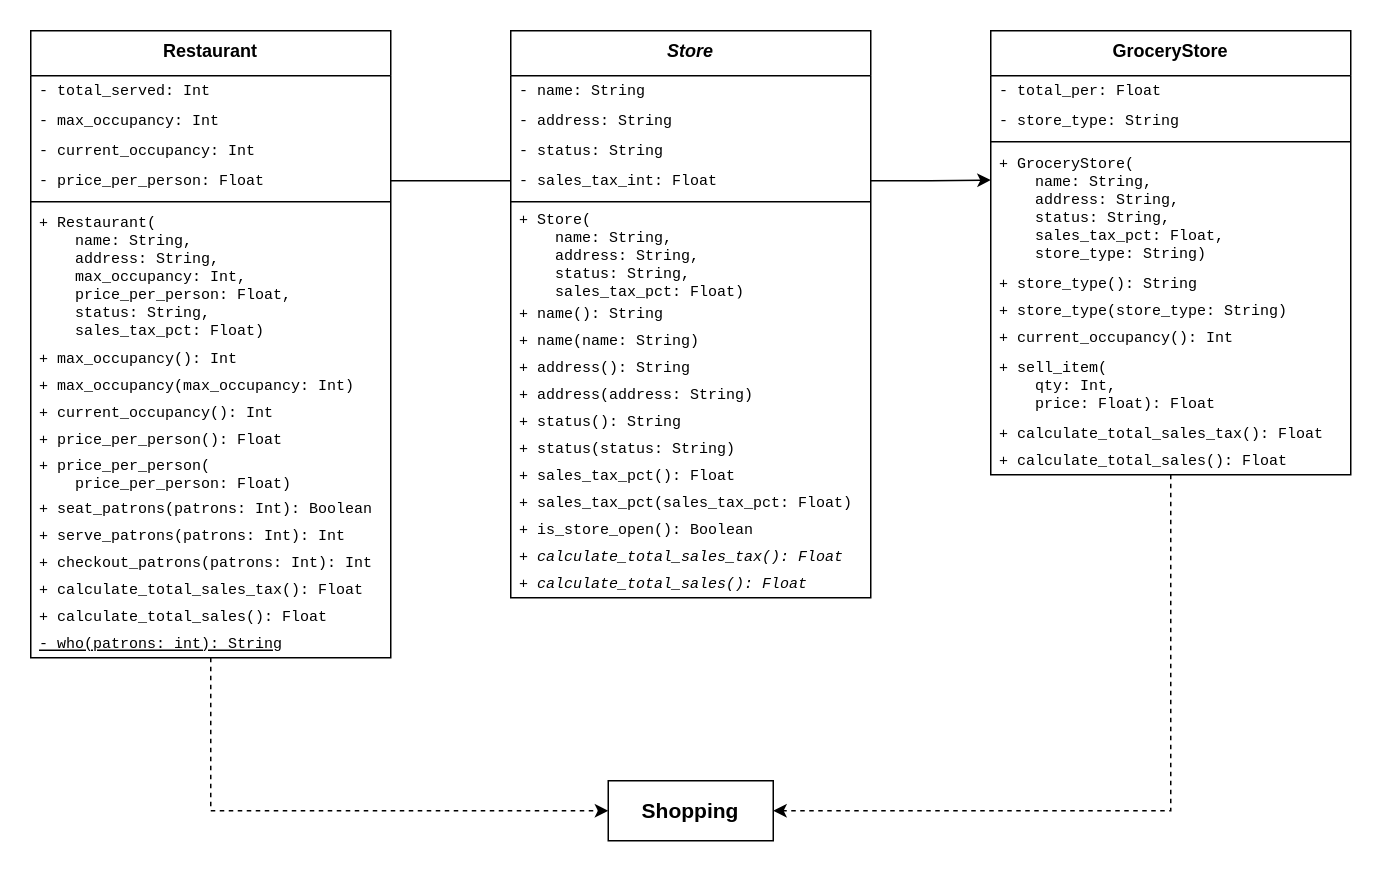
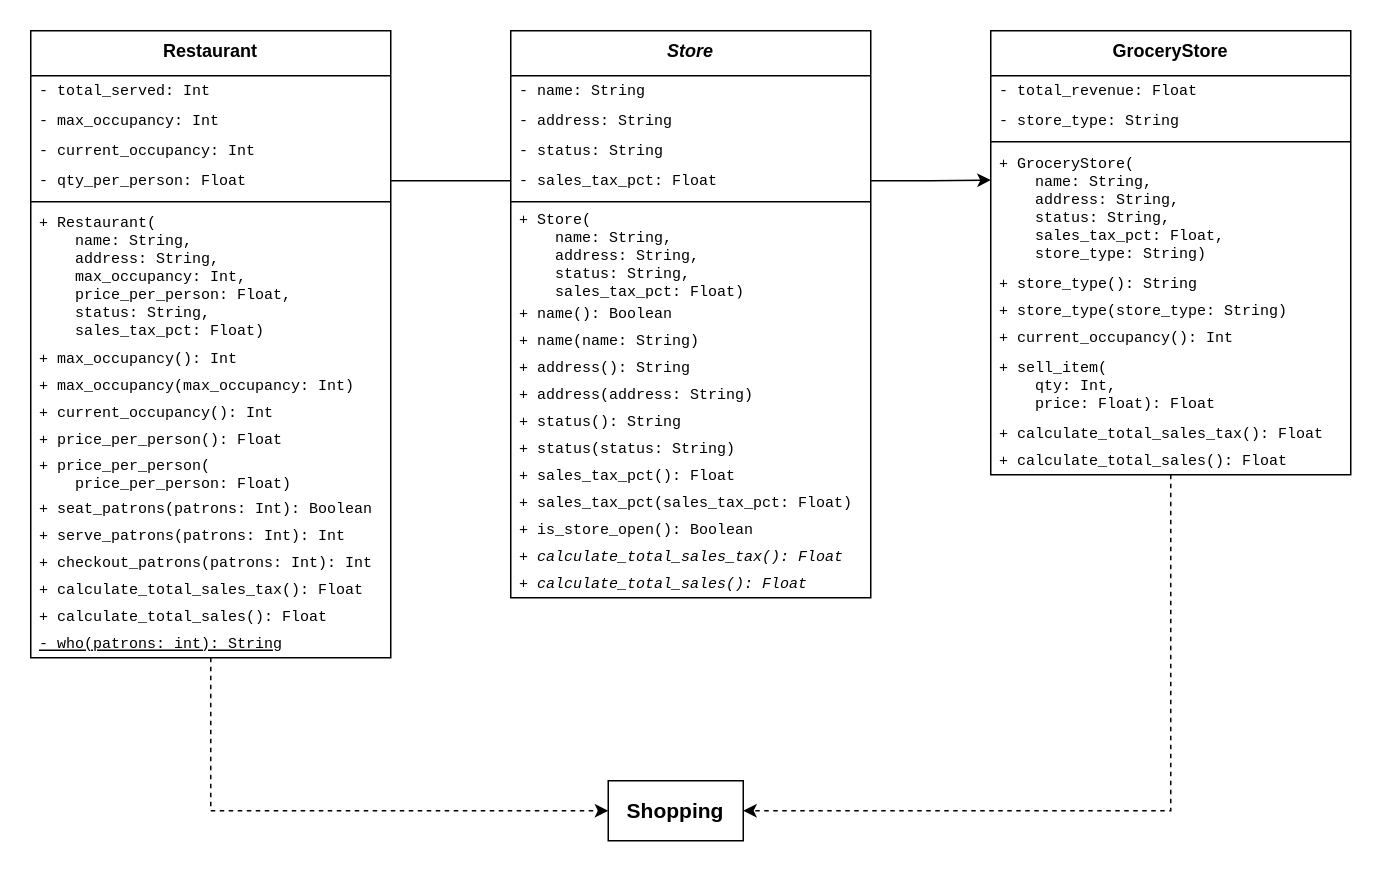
(1066, 91) -> (1082, 91)
(135, 181) -> (129, 181)
(600, 181) -> (602, 181)
(581, 314) -> (585, 314)
(691, 811) -> (676, 811)
